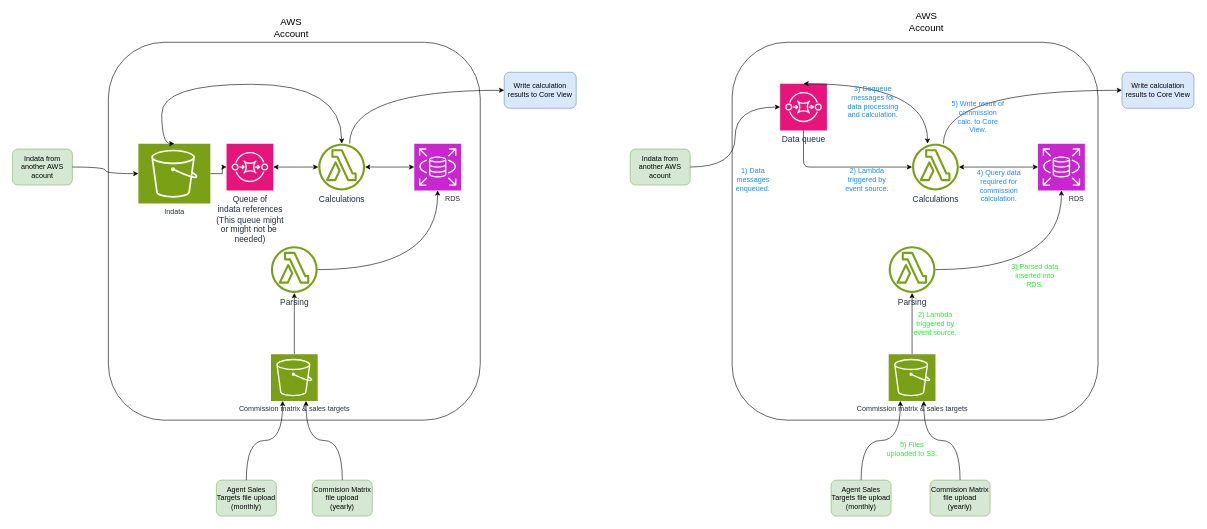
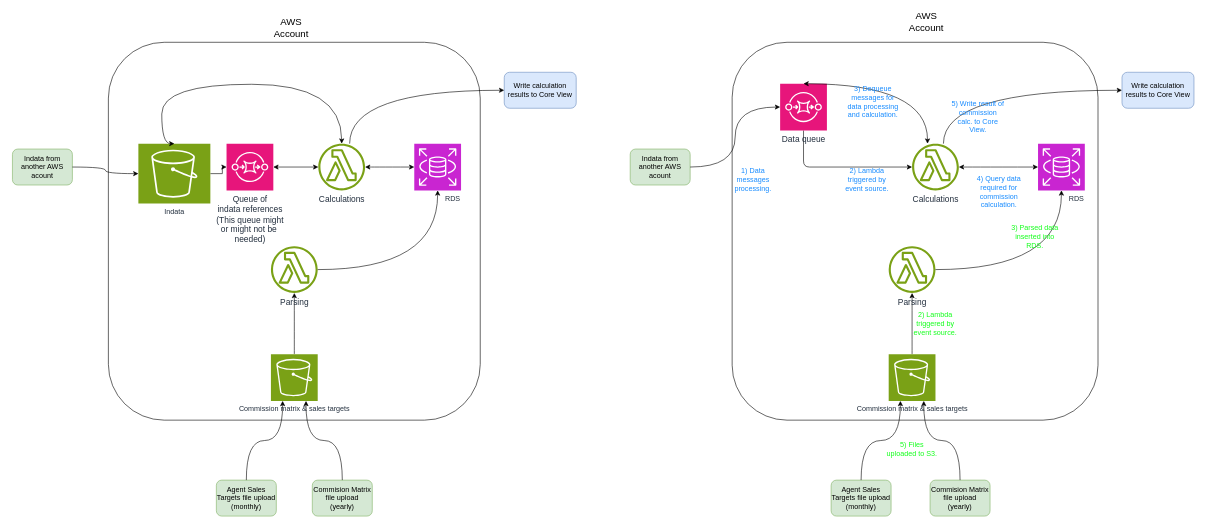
(753, 180) -> (753, 180)
(999, 186) -> (999, 192)
(1035, 276) -> (1035, 237)
